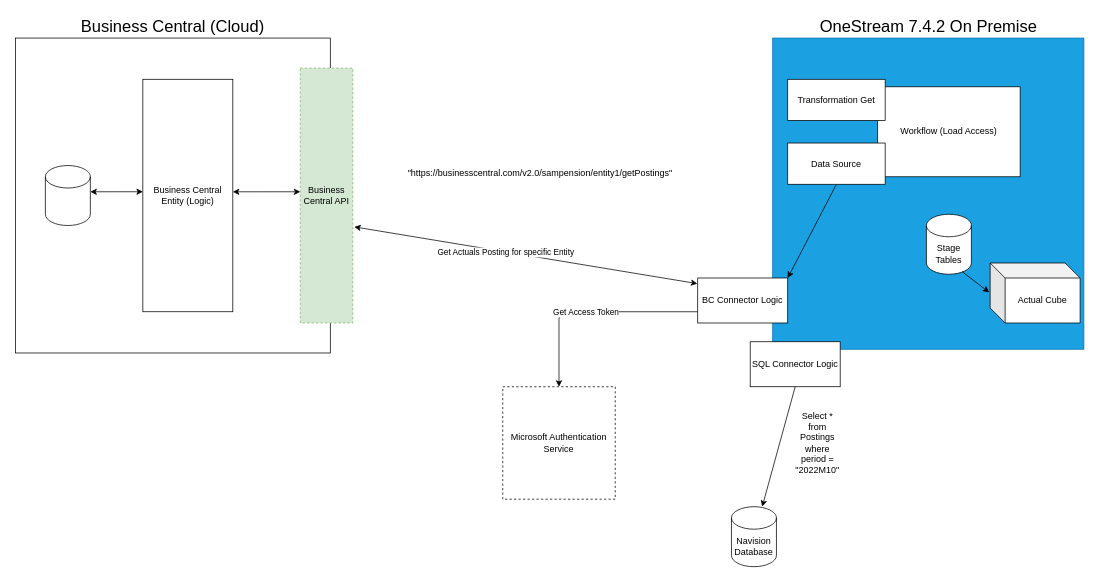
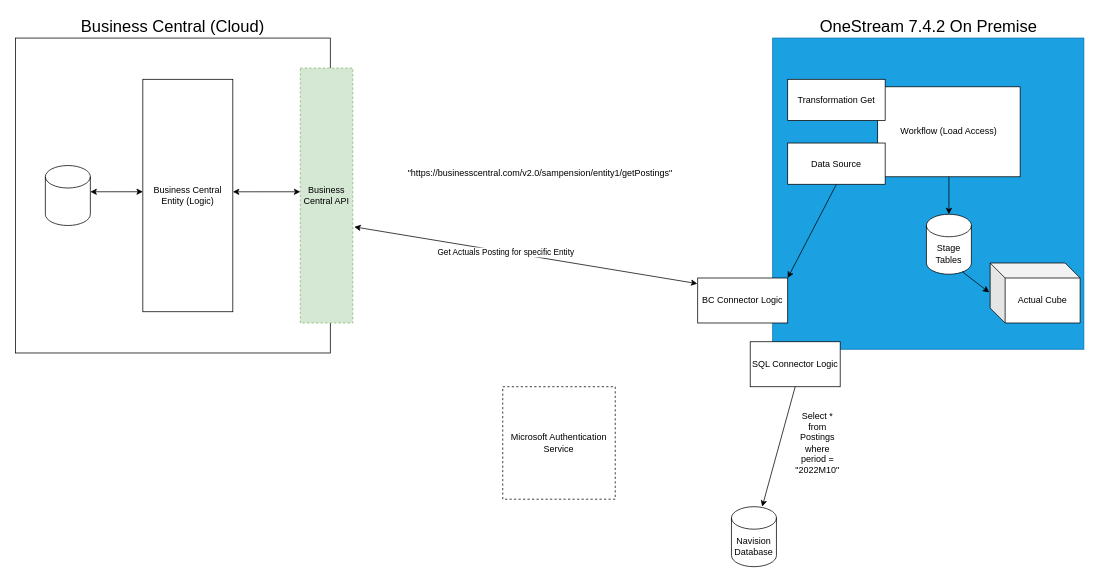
none -> (949, 207)
(629, 312) -> none
